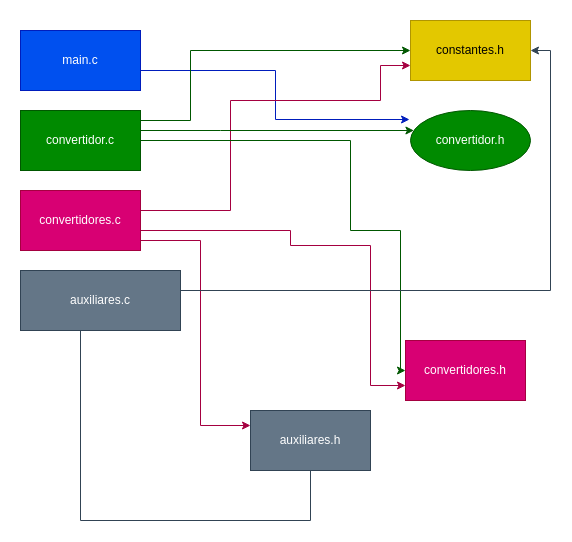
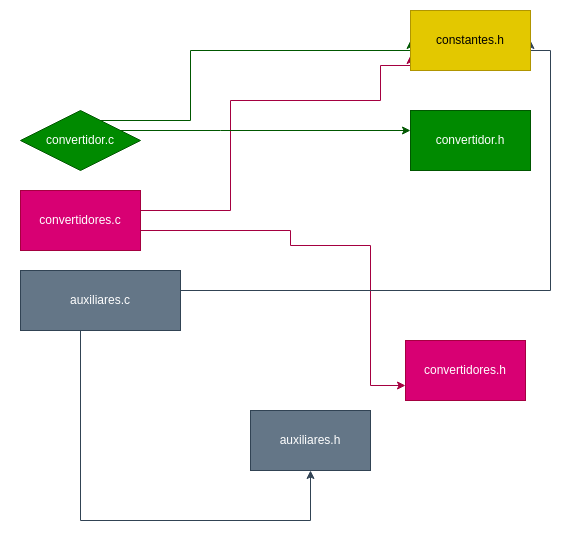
(471, 51) -> (471, 41)
(81, 61) -> none
(276, 91) -> none
(81, 141) -> (81, 141)
(471, 141) -> (471, 141)
(351, 176) -> none
(201, 325) -> none
(311, 476) -> (311, 478)
